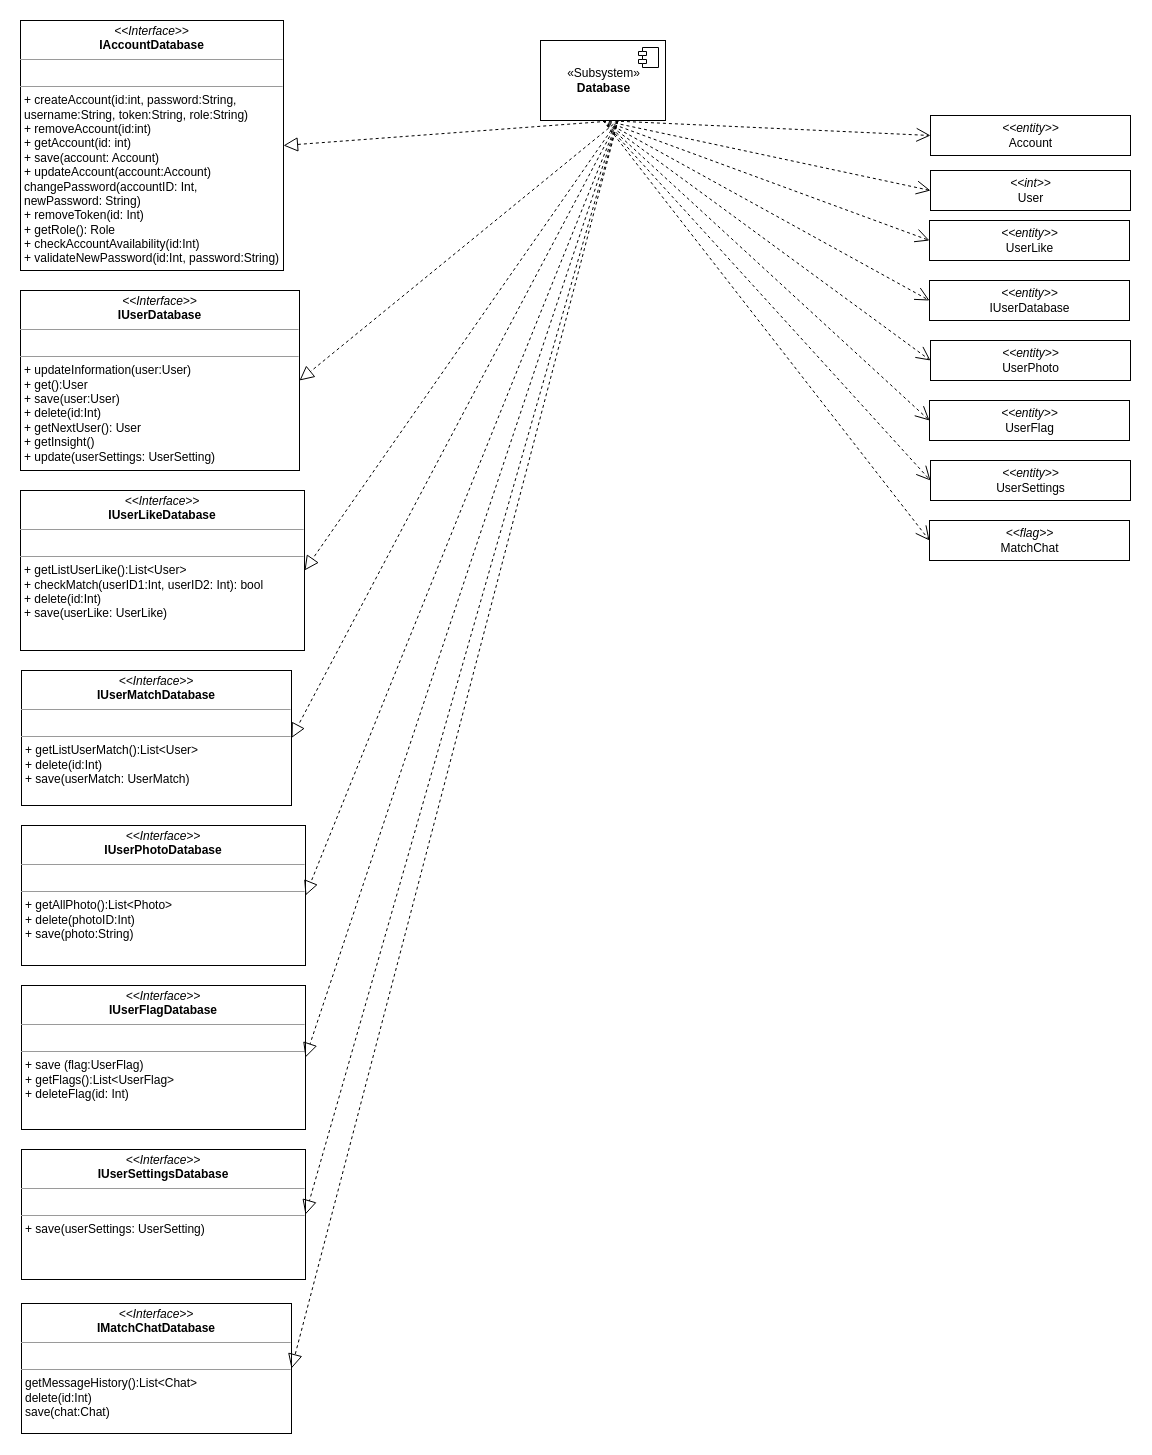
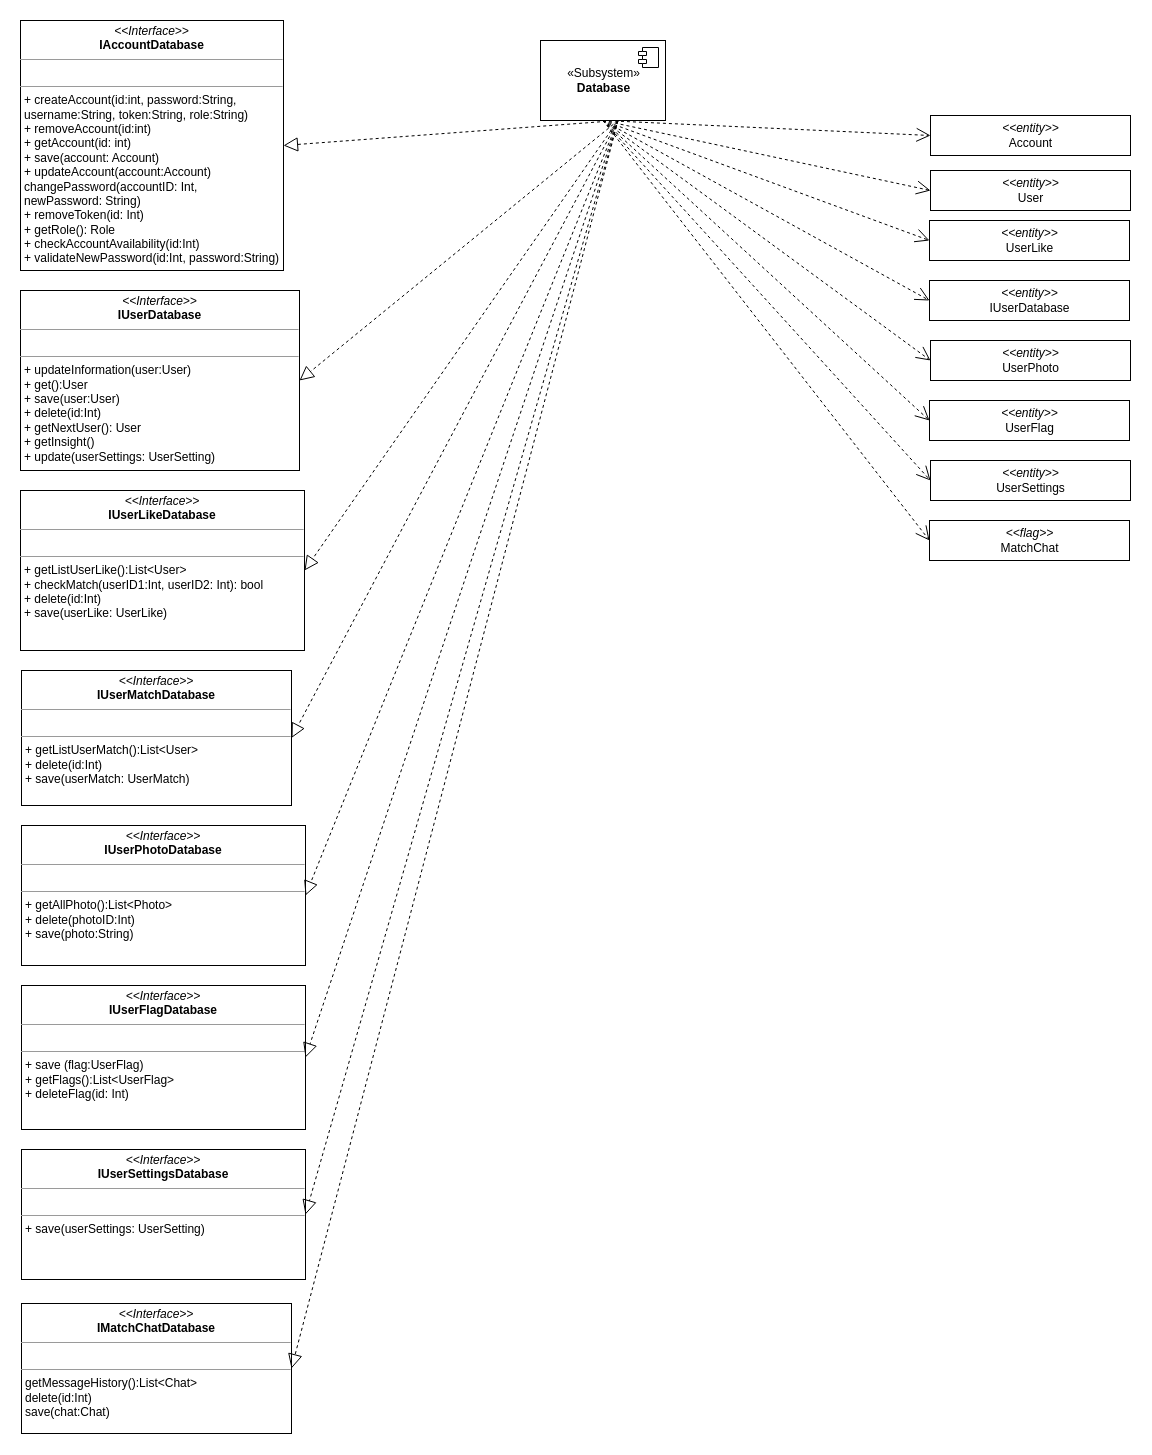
(1031, 191) -> (1031, 191)
